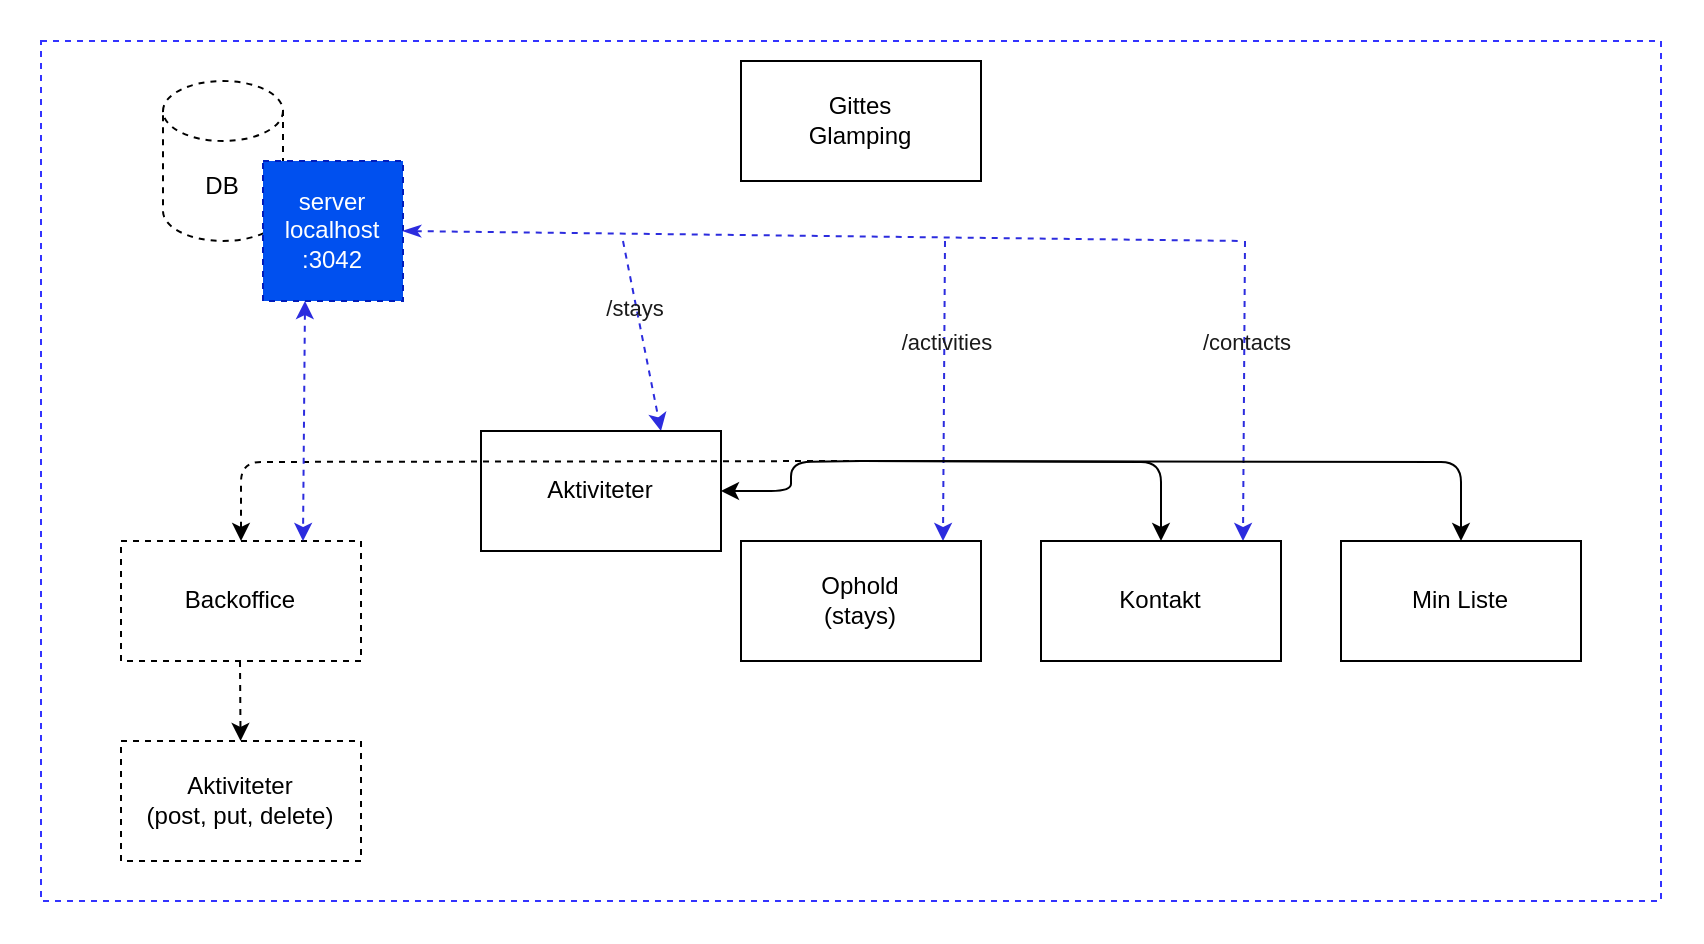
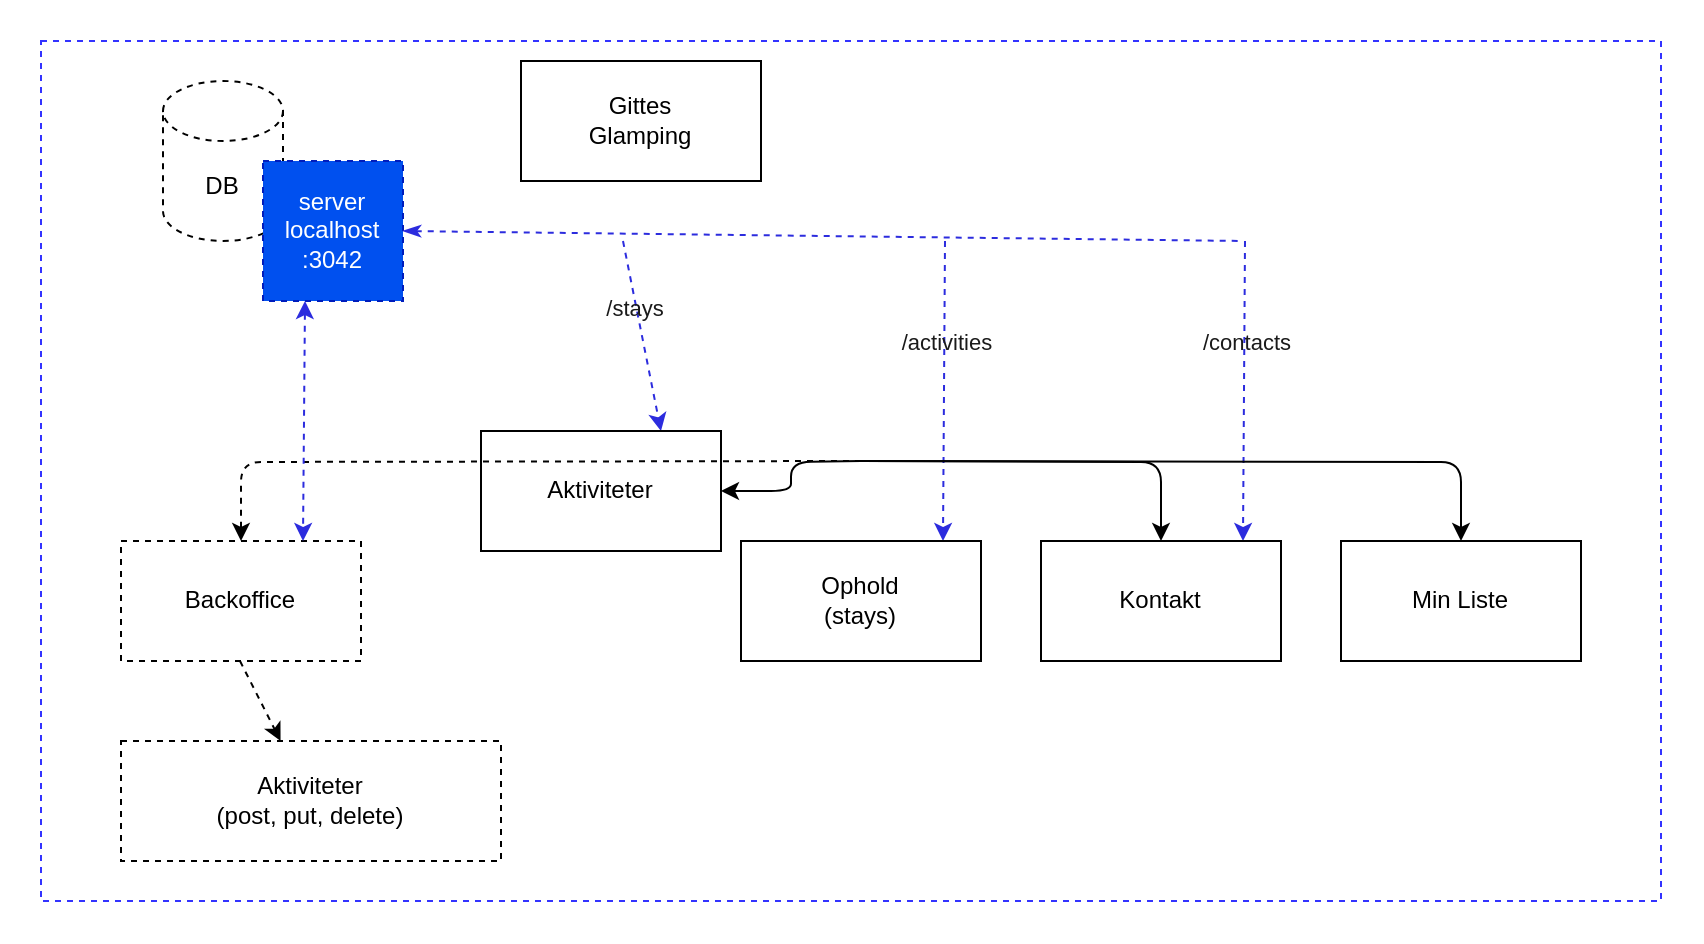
(861, 121) -> (641, 121)
(241, 801) -> (311, 801)
